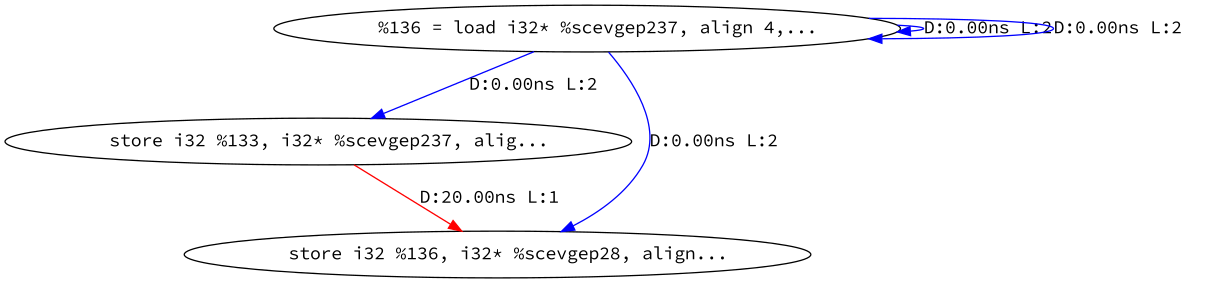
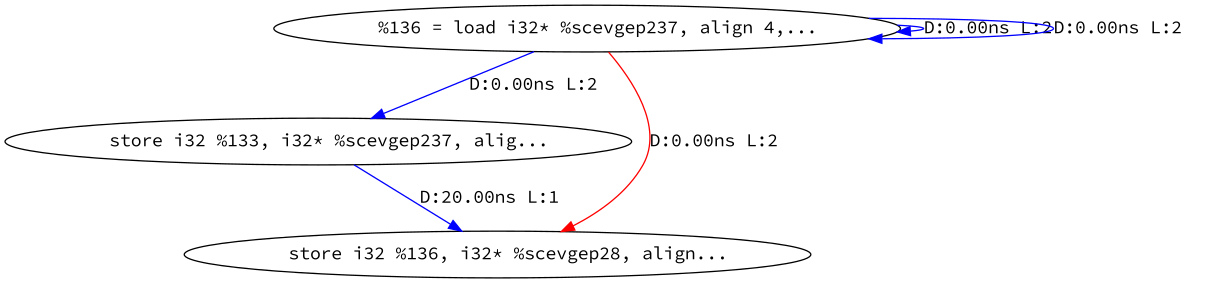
(649, 150) -> (649, 150)
(402, 195) -> (402, 195)
